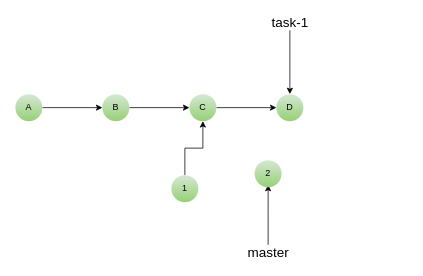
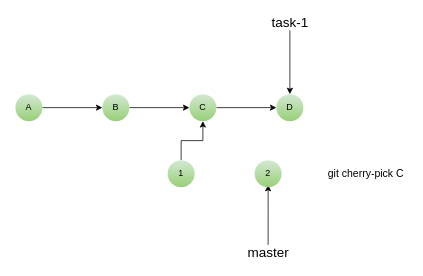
none -> (365, 174)
(185, 189) -> (181, 174)
